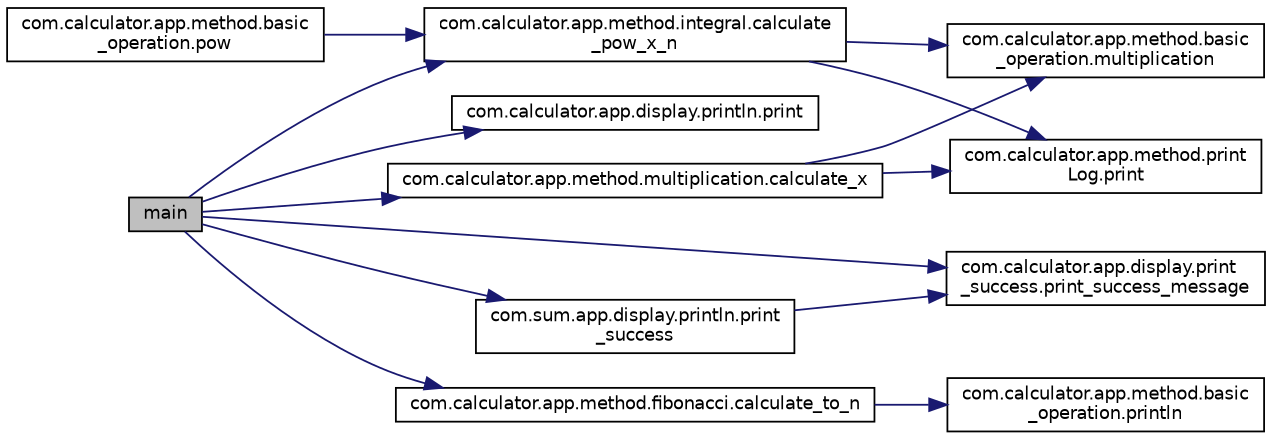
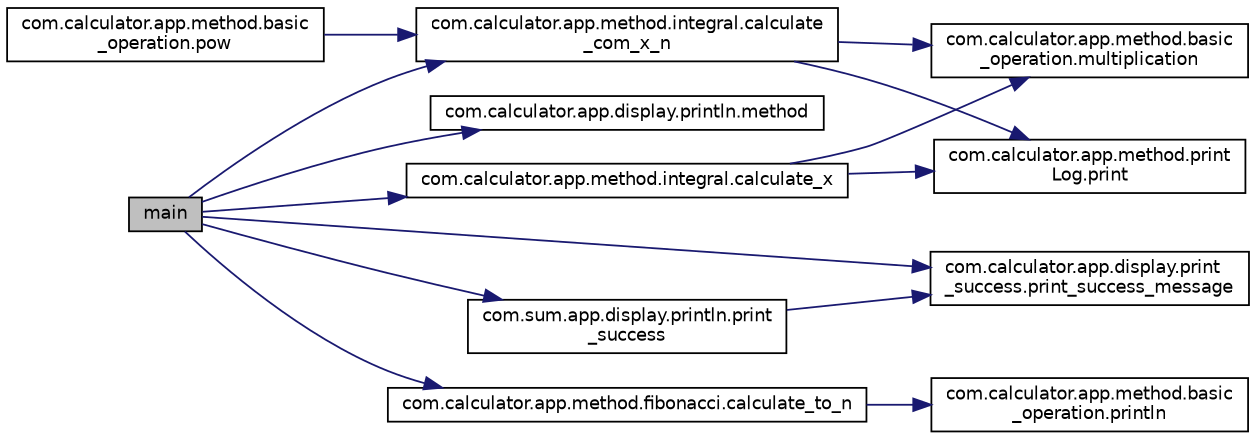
(635, 35) -> (627, 35)
(635, 113) -> (627, 113)
(635, 181) -> (627, 181)
